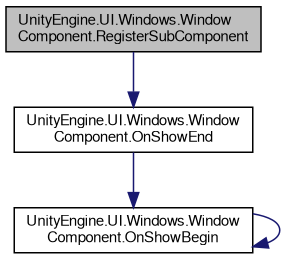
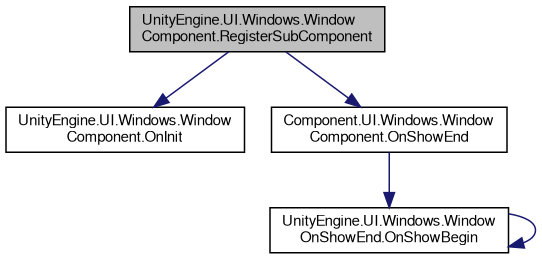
none -> (125, 130)
(134, 130) -> (389, 130)
(134, 230) -> (389, 230)
